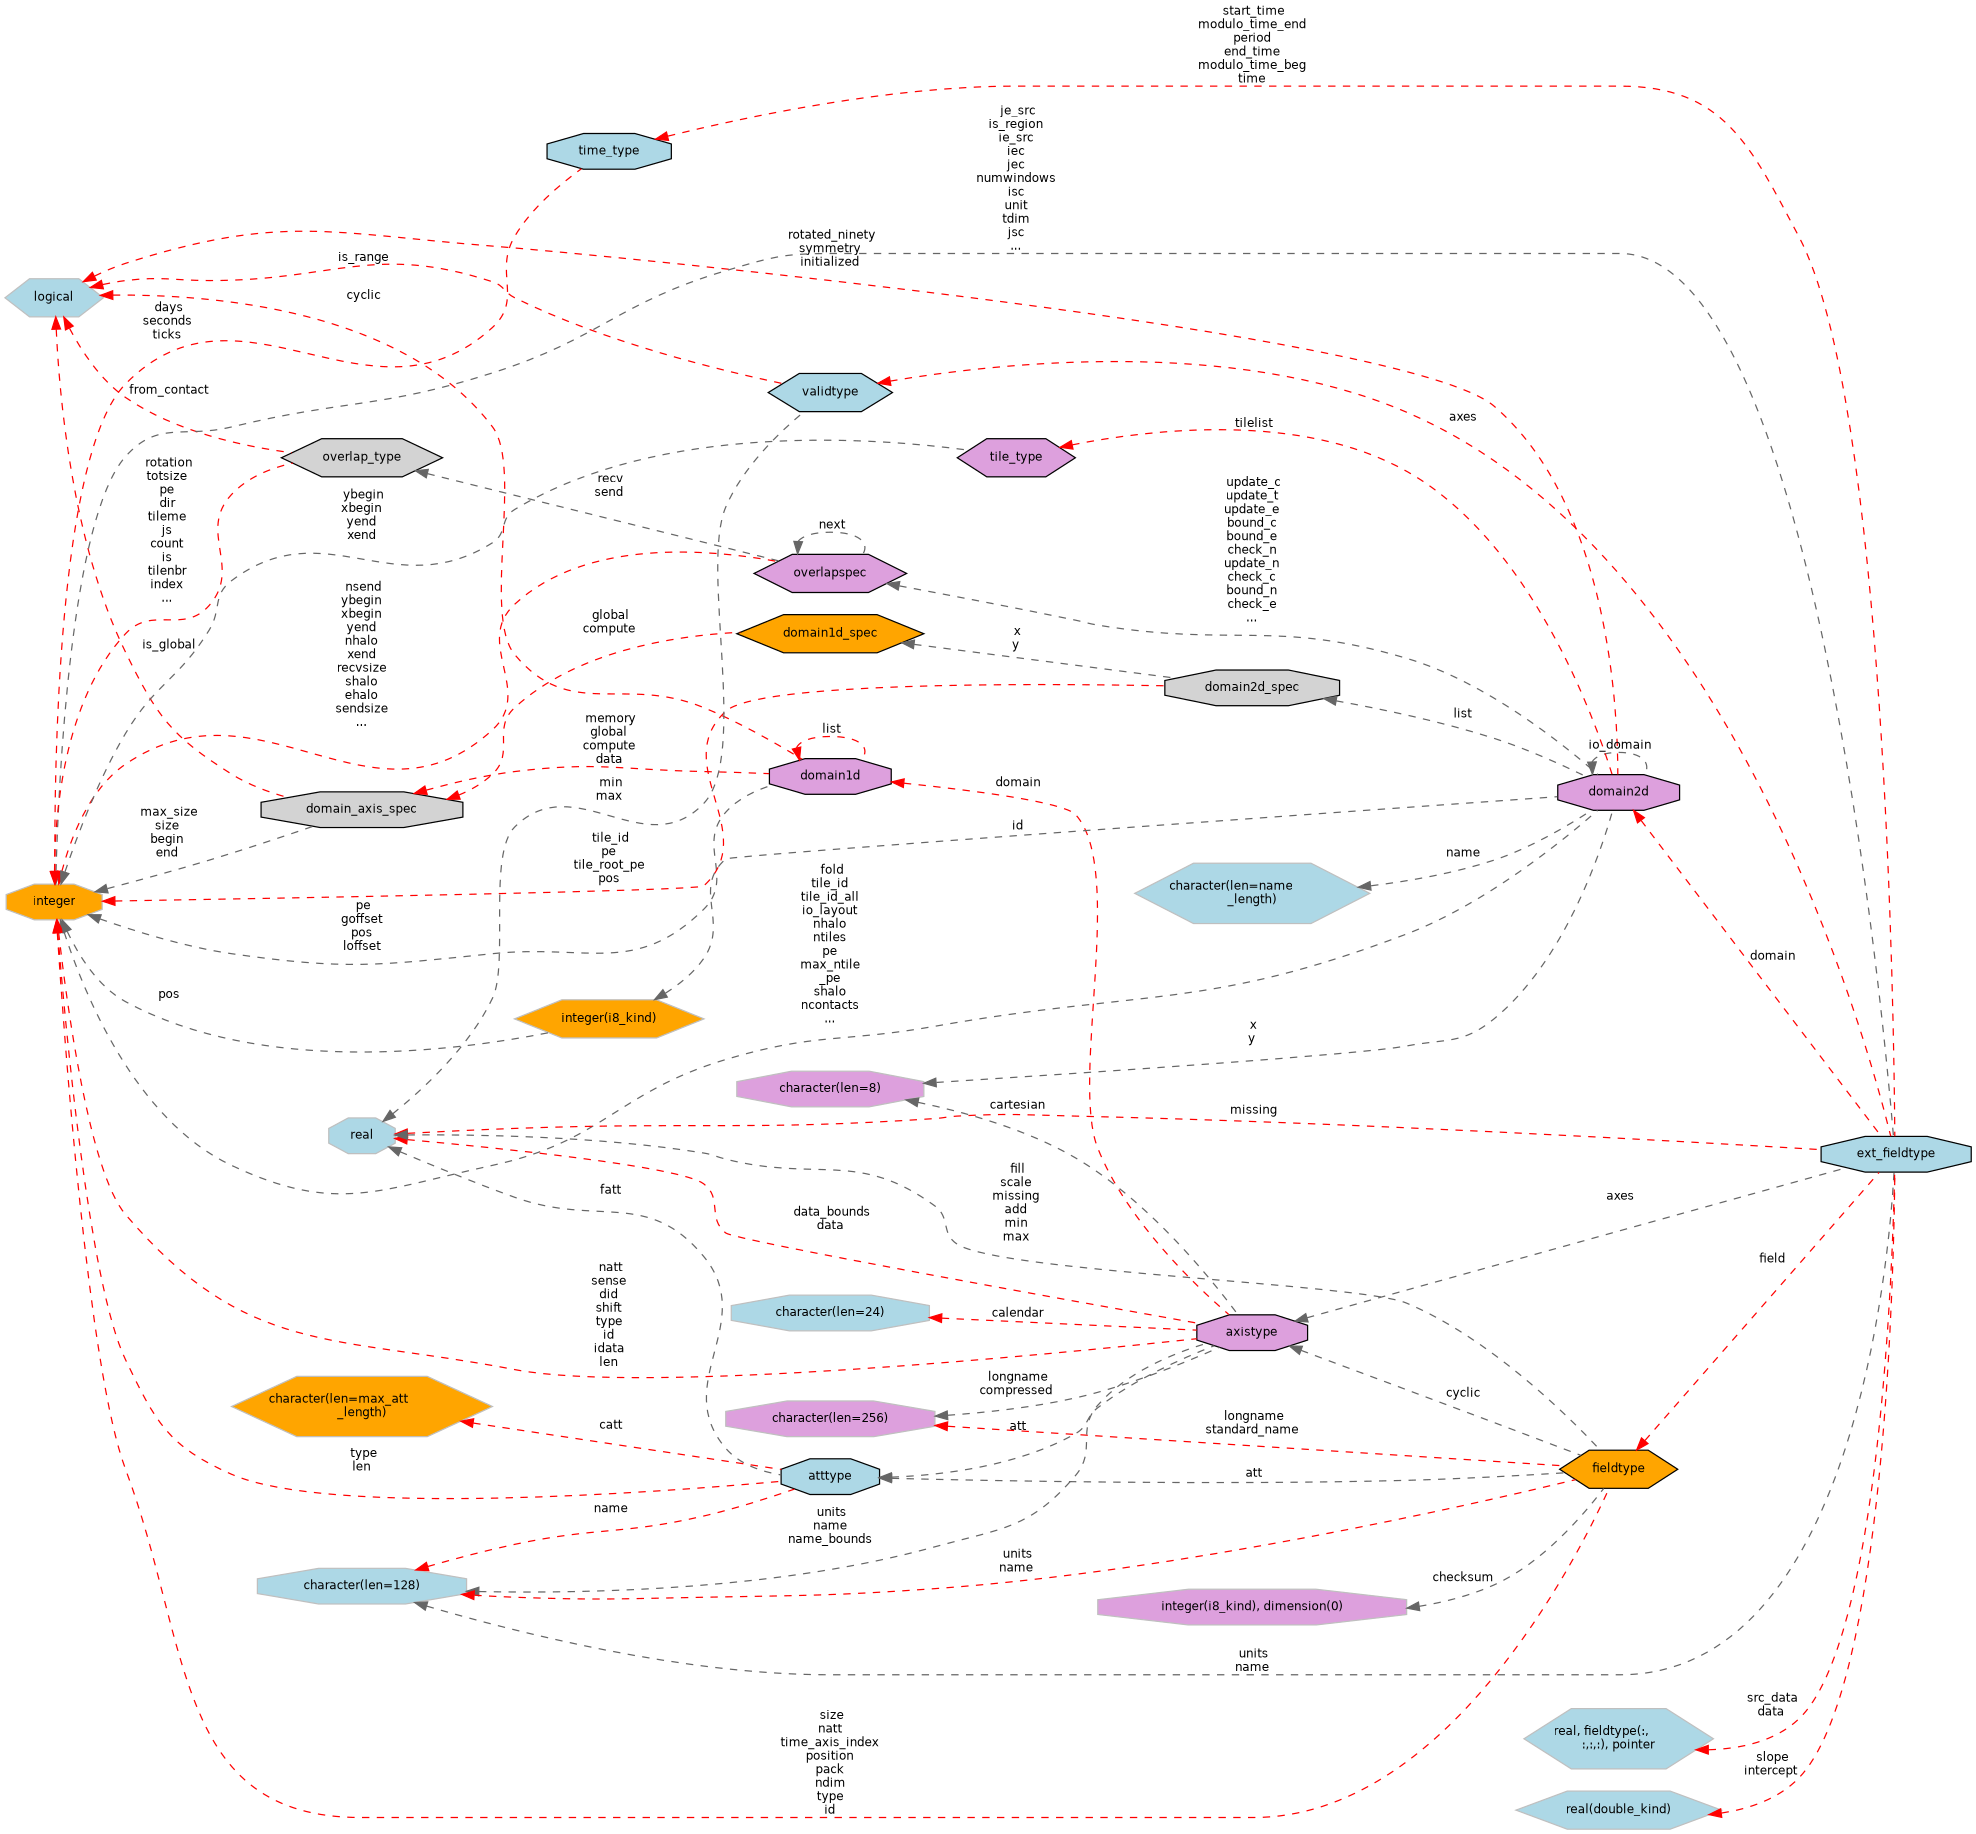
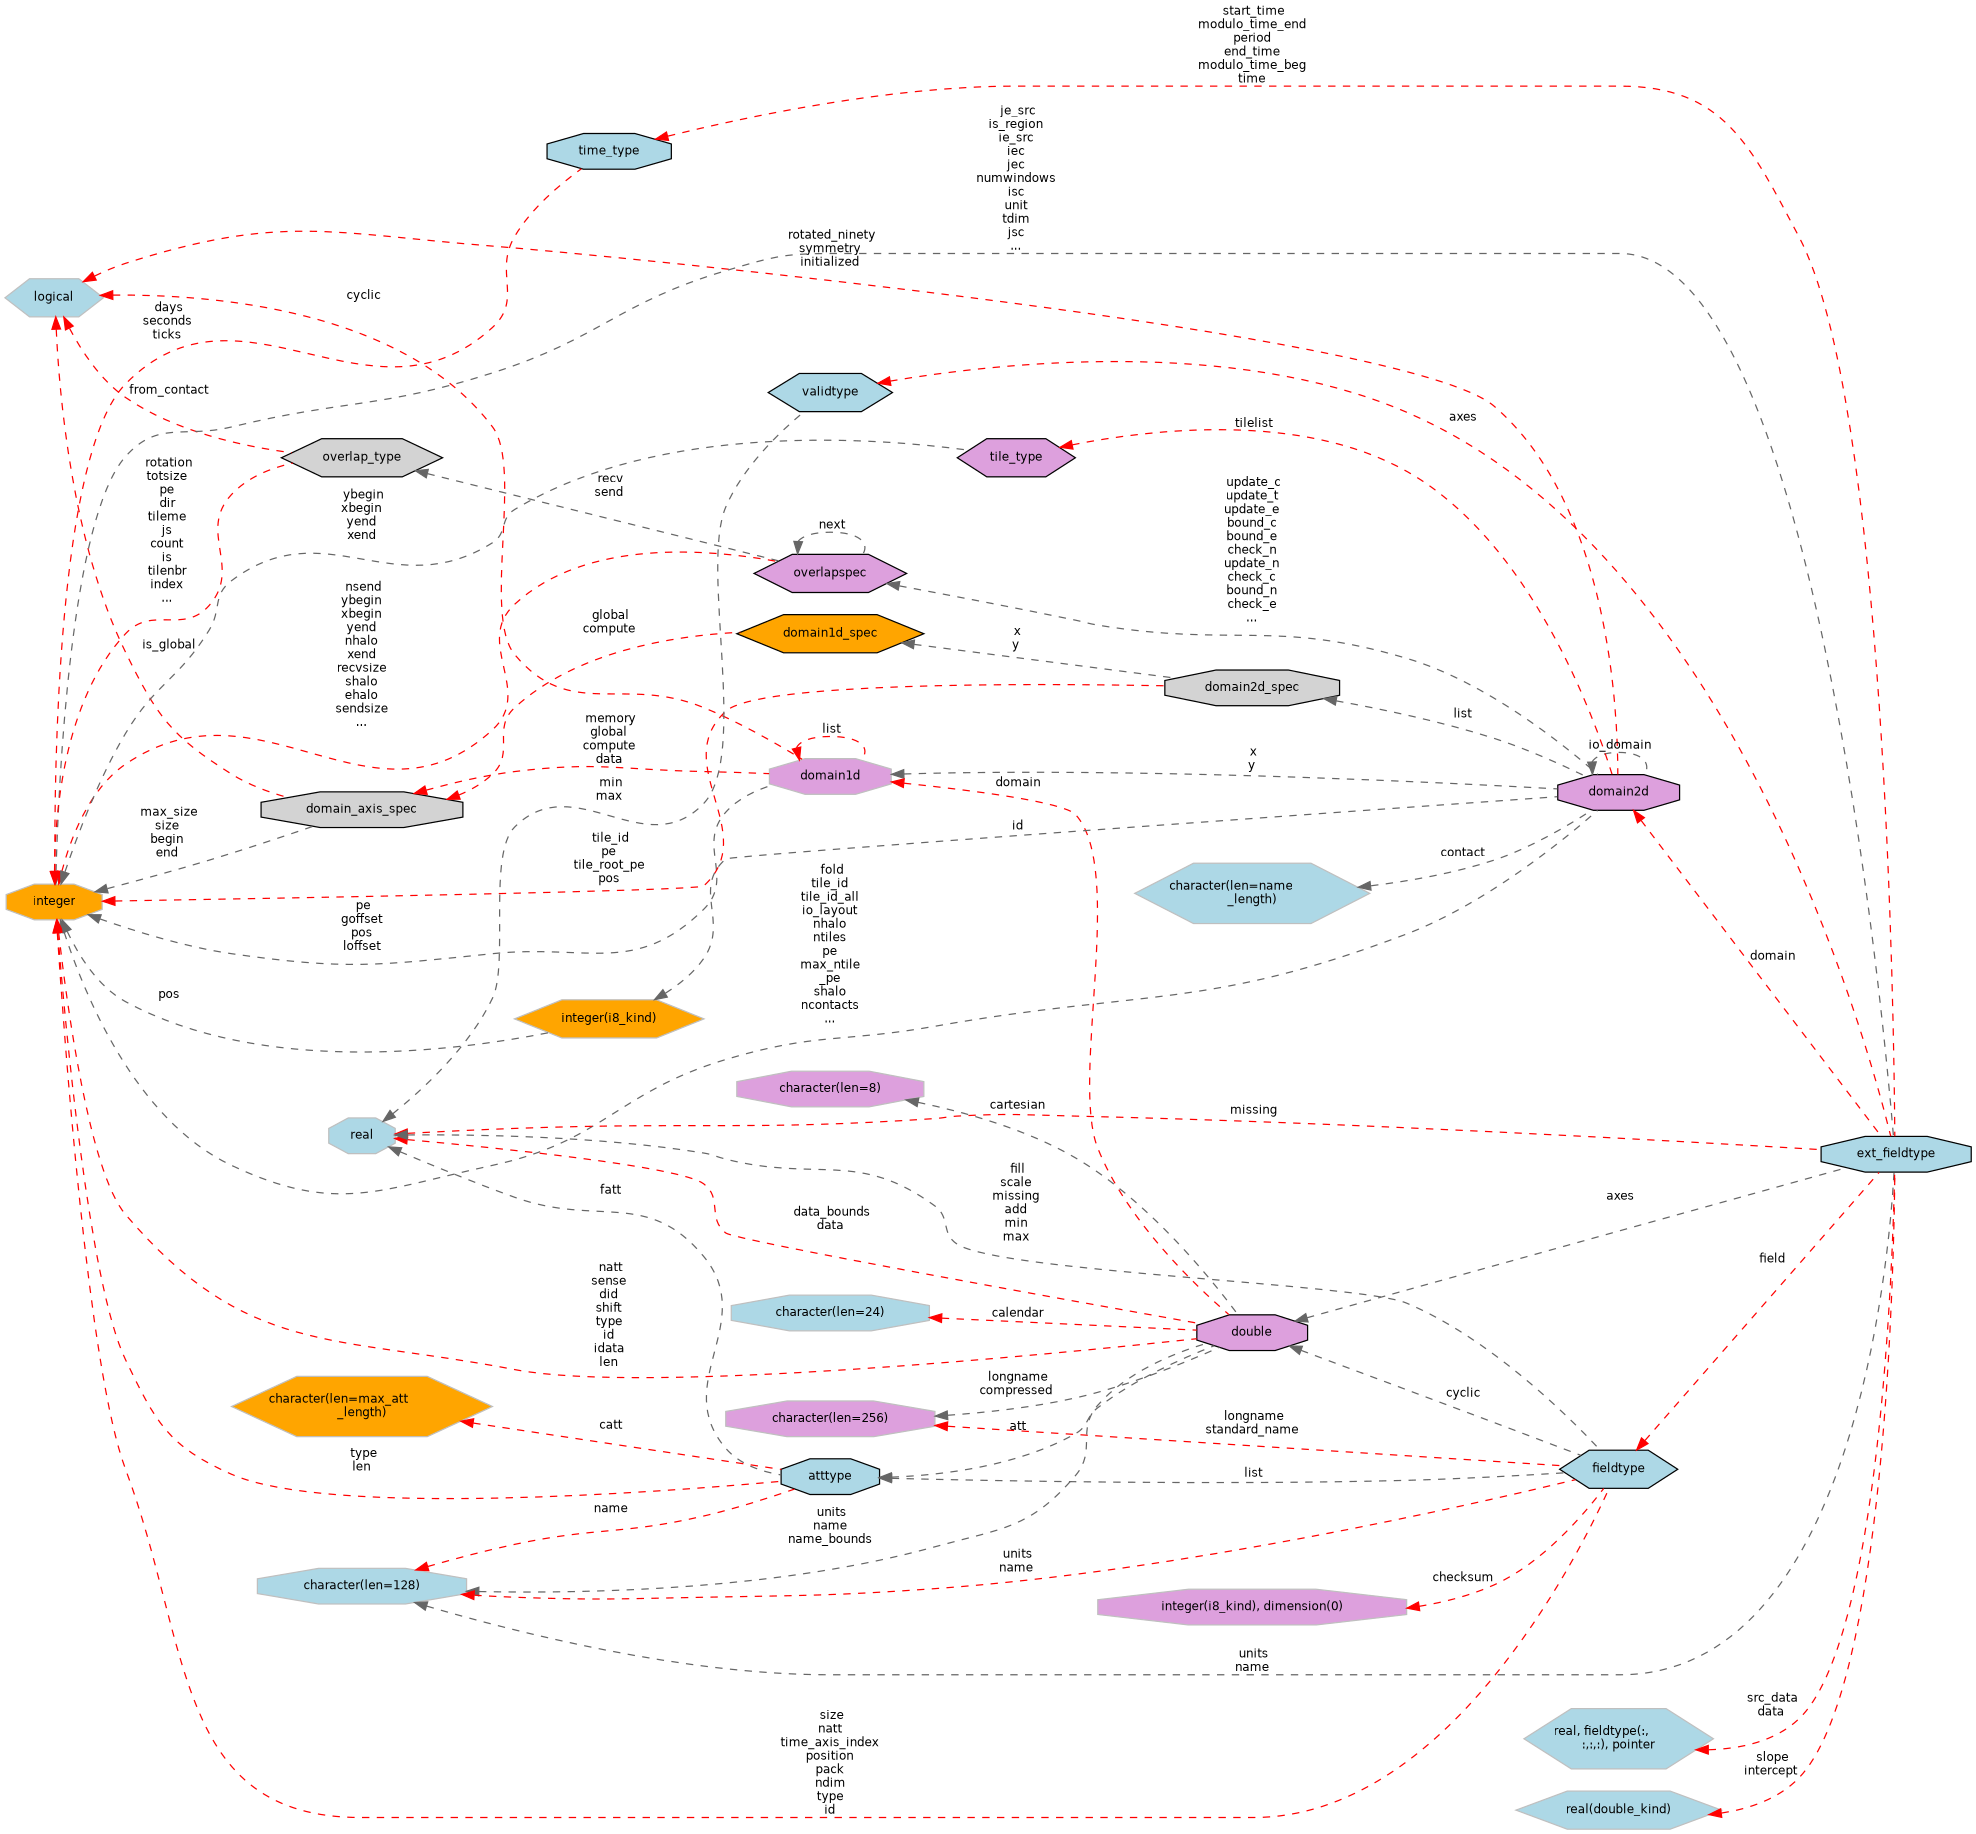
(452, 271) -> none
(830, 776) -> (830, 776)
(1461, 853) -> (1461, 853)
(1339, 1054) -> (1231, 775)
(1252, 1333) -> (1252, 1333)
(1619, 1469) -> (1619, 1469)
(1252, 1474) -> (1252, 1474)
(1524, 1568) -> (1524, 1568)
